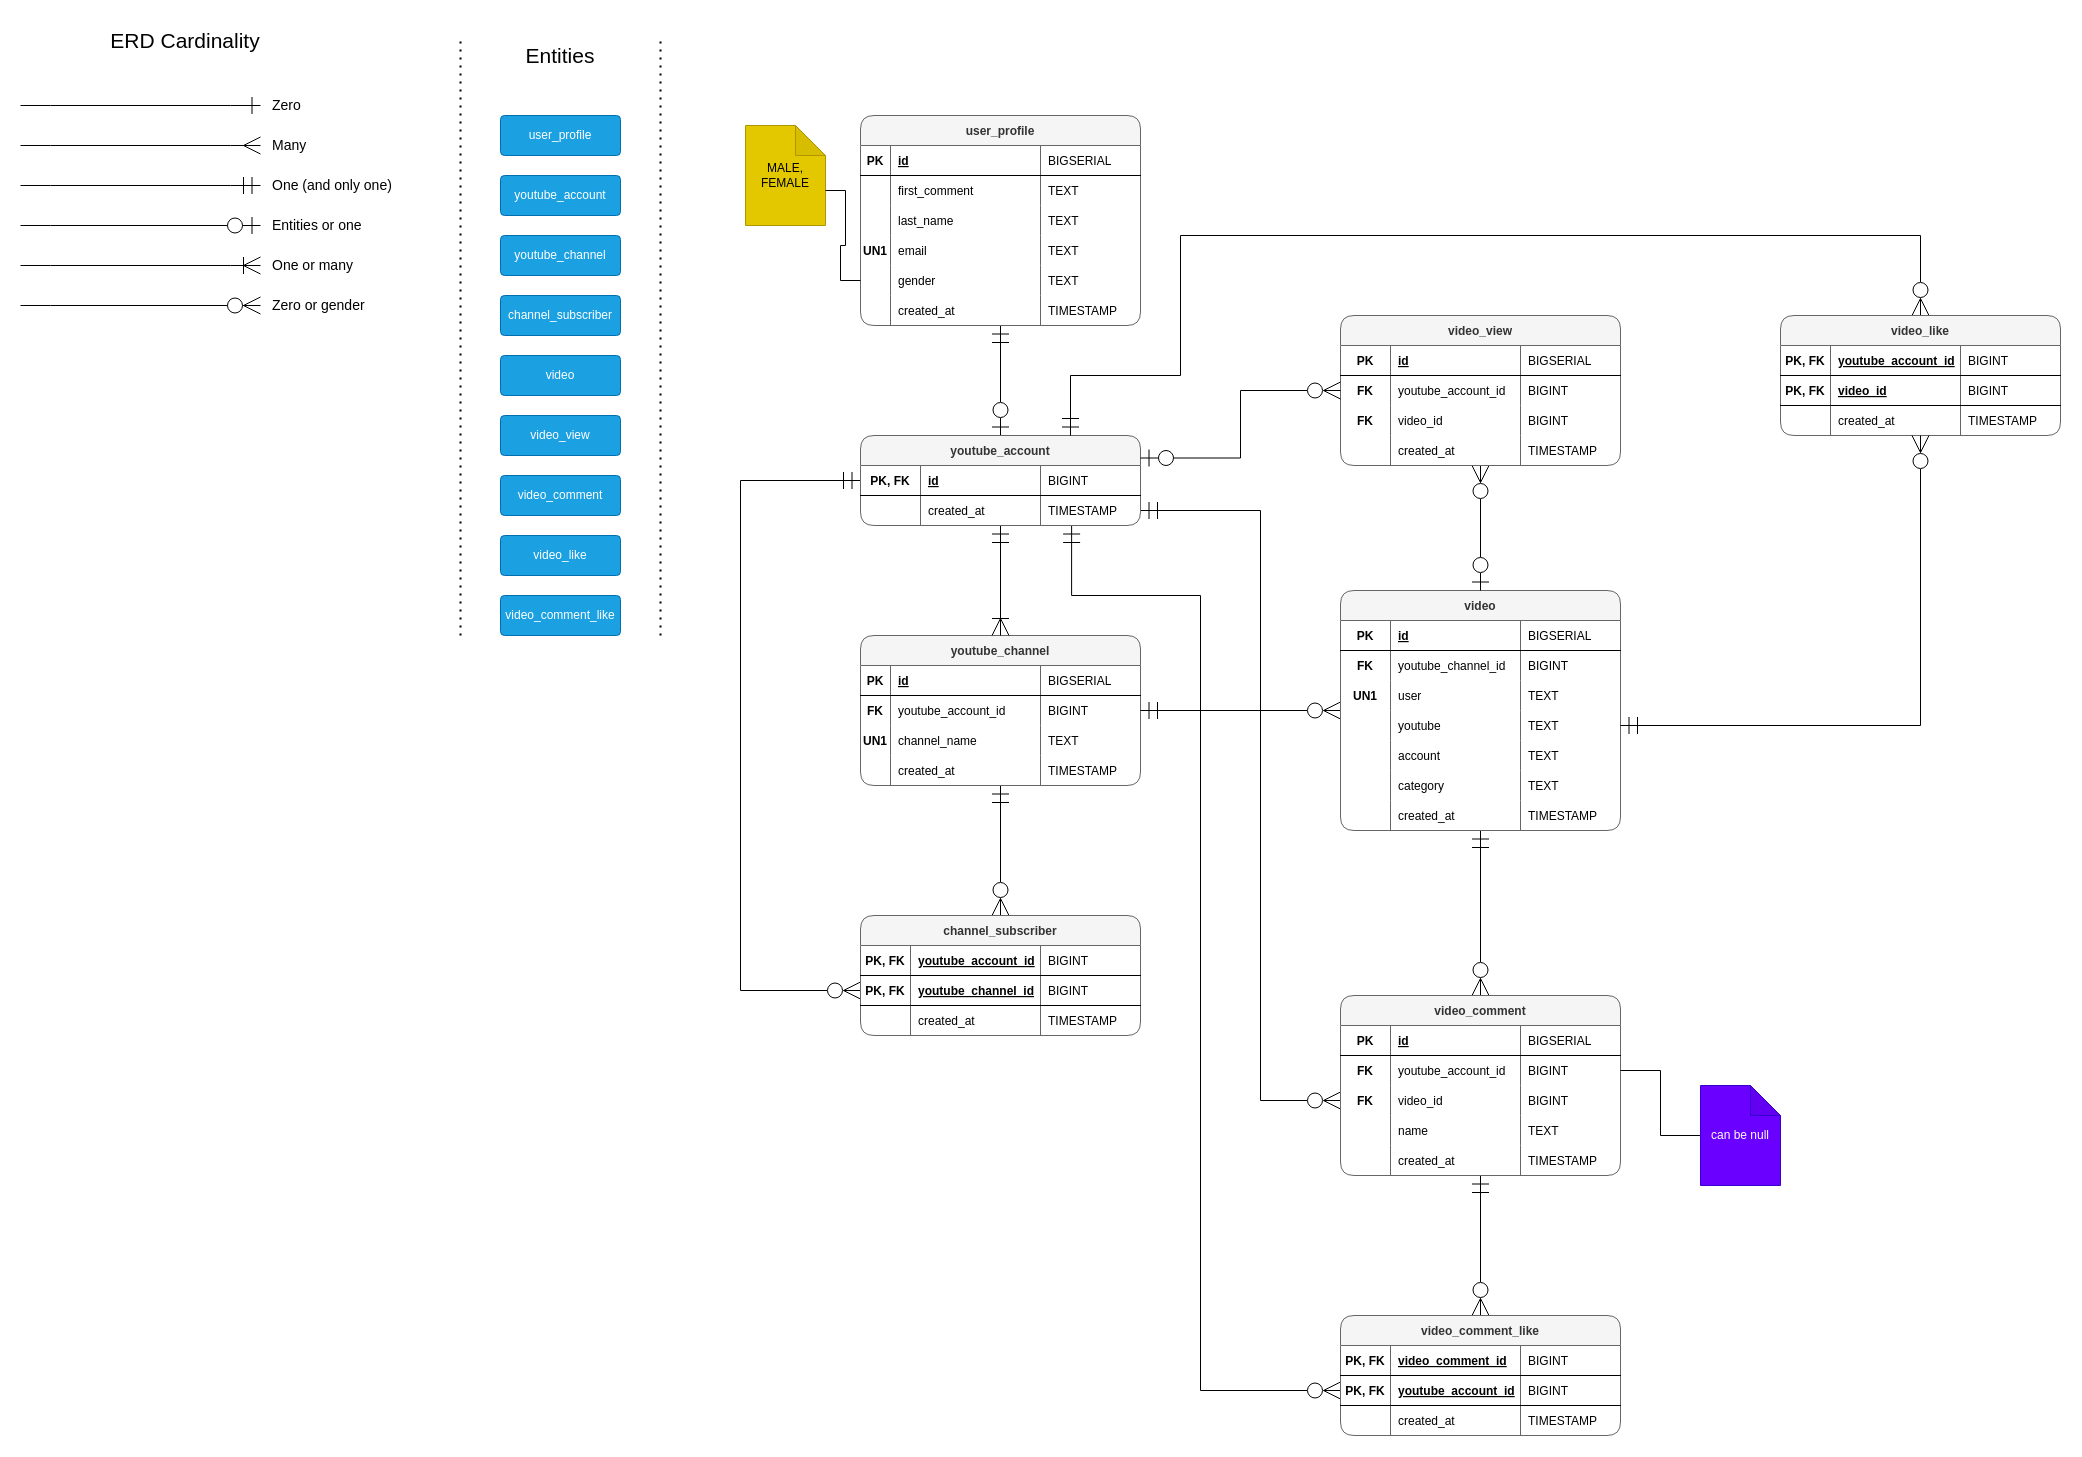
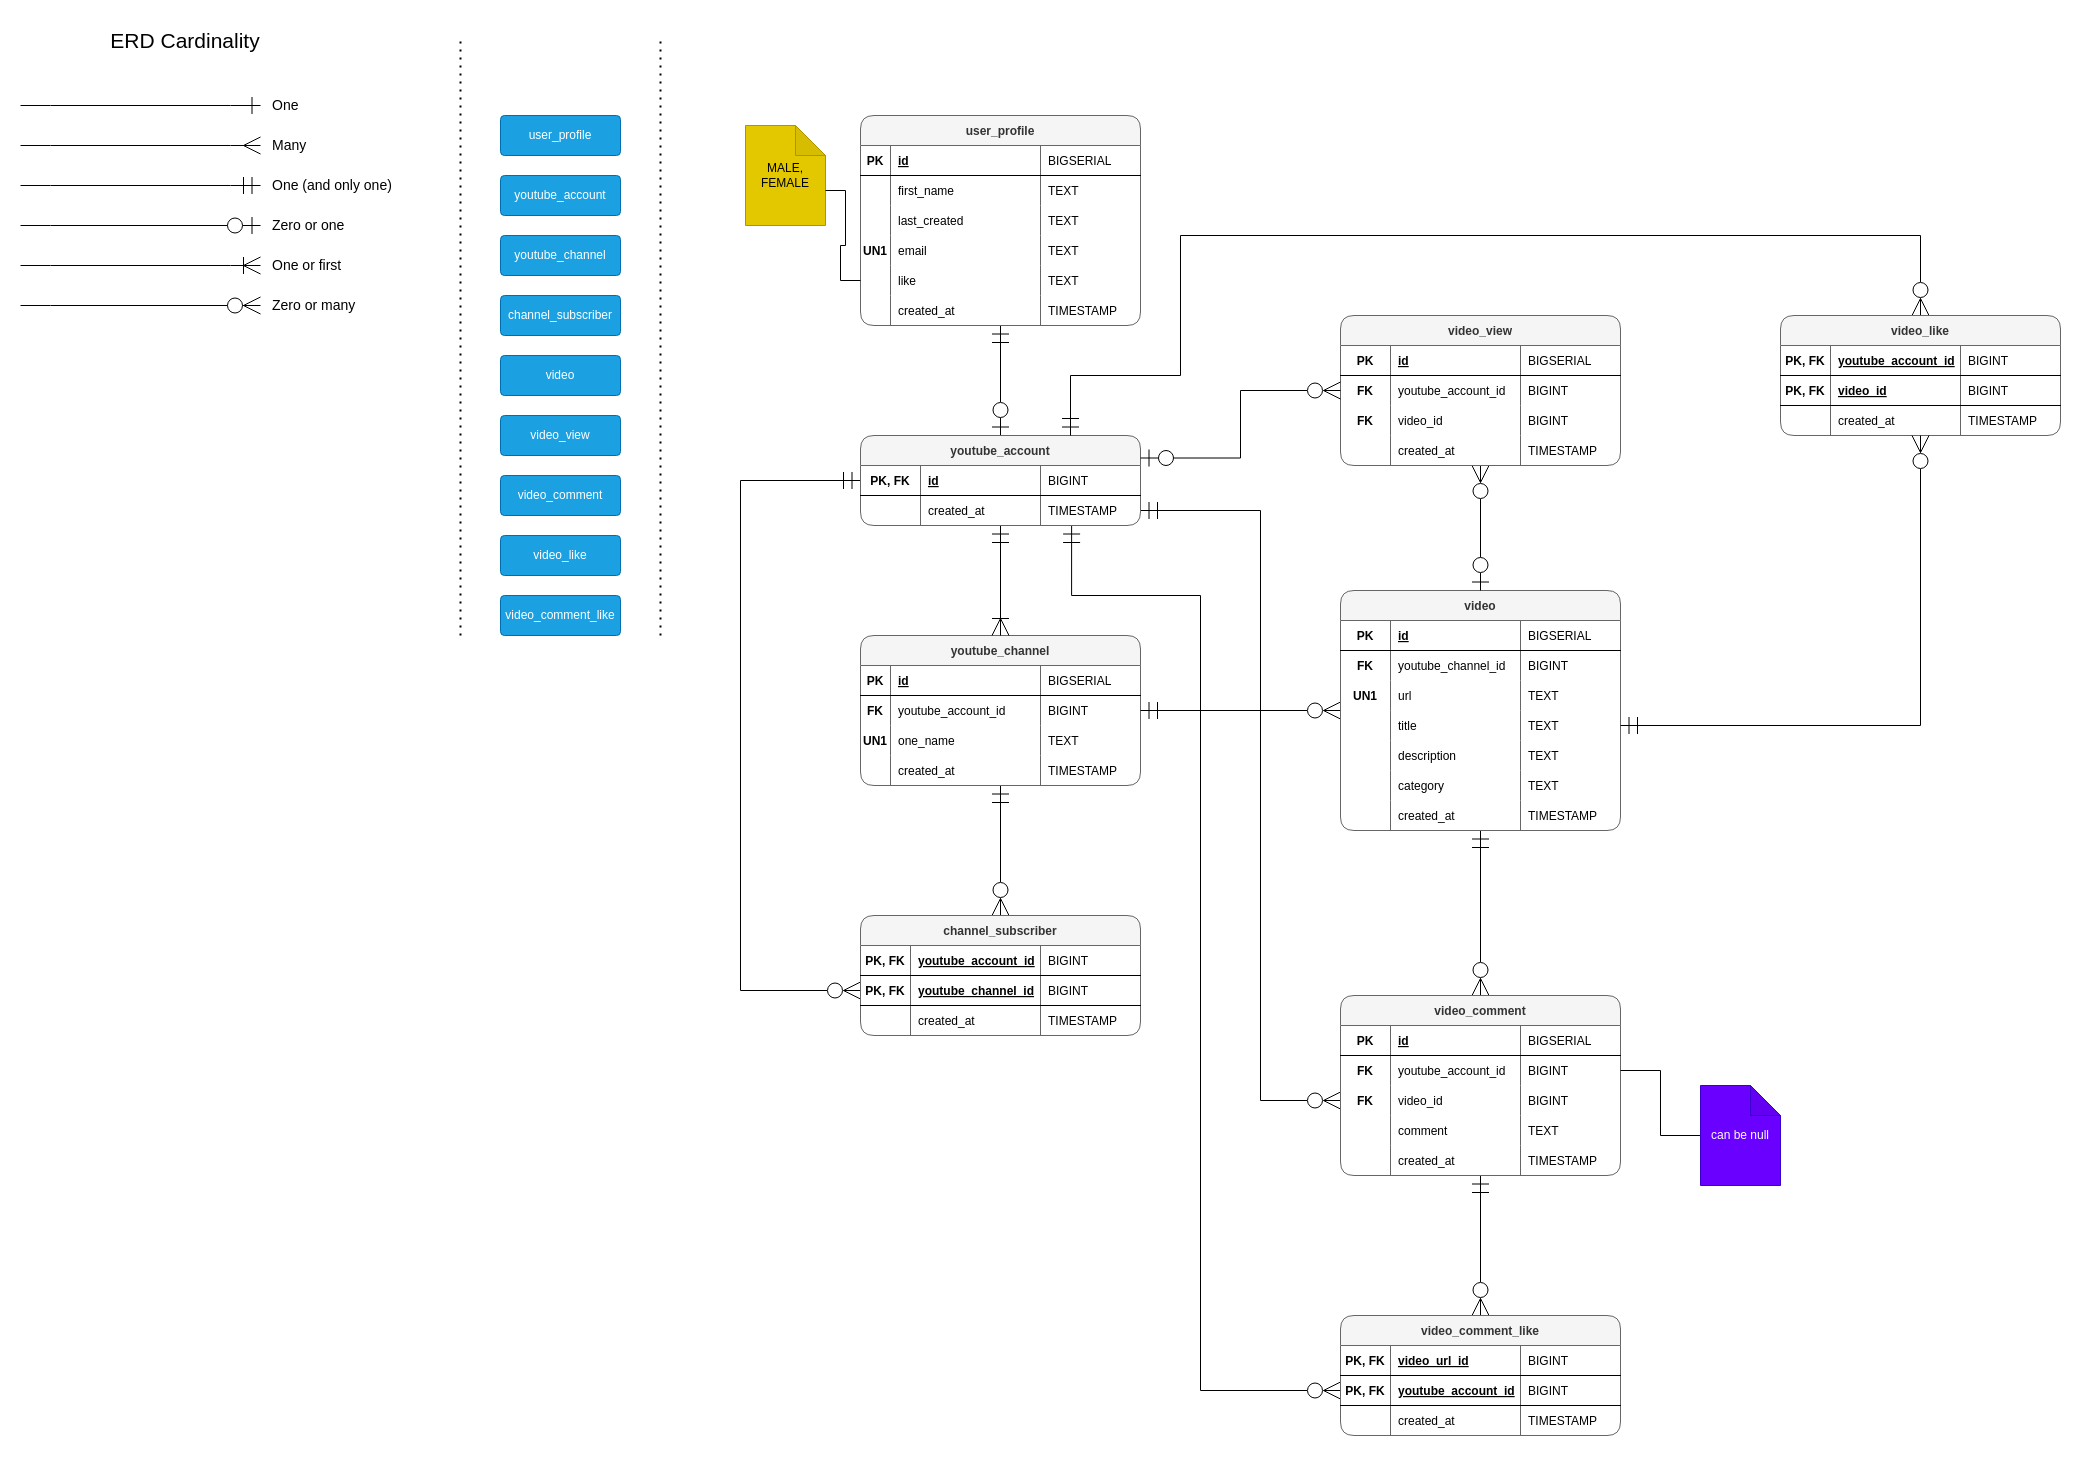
(561, 56) -> none
(288, 106) -> (284, 106)
(940, 191) -> (930, 191)
(927, 221) -> (937, 221)
(324, 226) -> (312, 226)
(312, 266) -> (314, 266)
(918, 281) -> (908, 281)
(324, 306) -> (316, 306)
(1411, 696) -> (1407, 696)
(1422, 726) -> (1412, 726)
(937, 741) -> (925, 741)
(1422, 756) -> (1432, 756)
(1411, 1131) -> (1422, 1131)
(1449, 1361) -> (1434, 1361)
